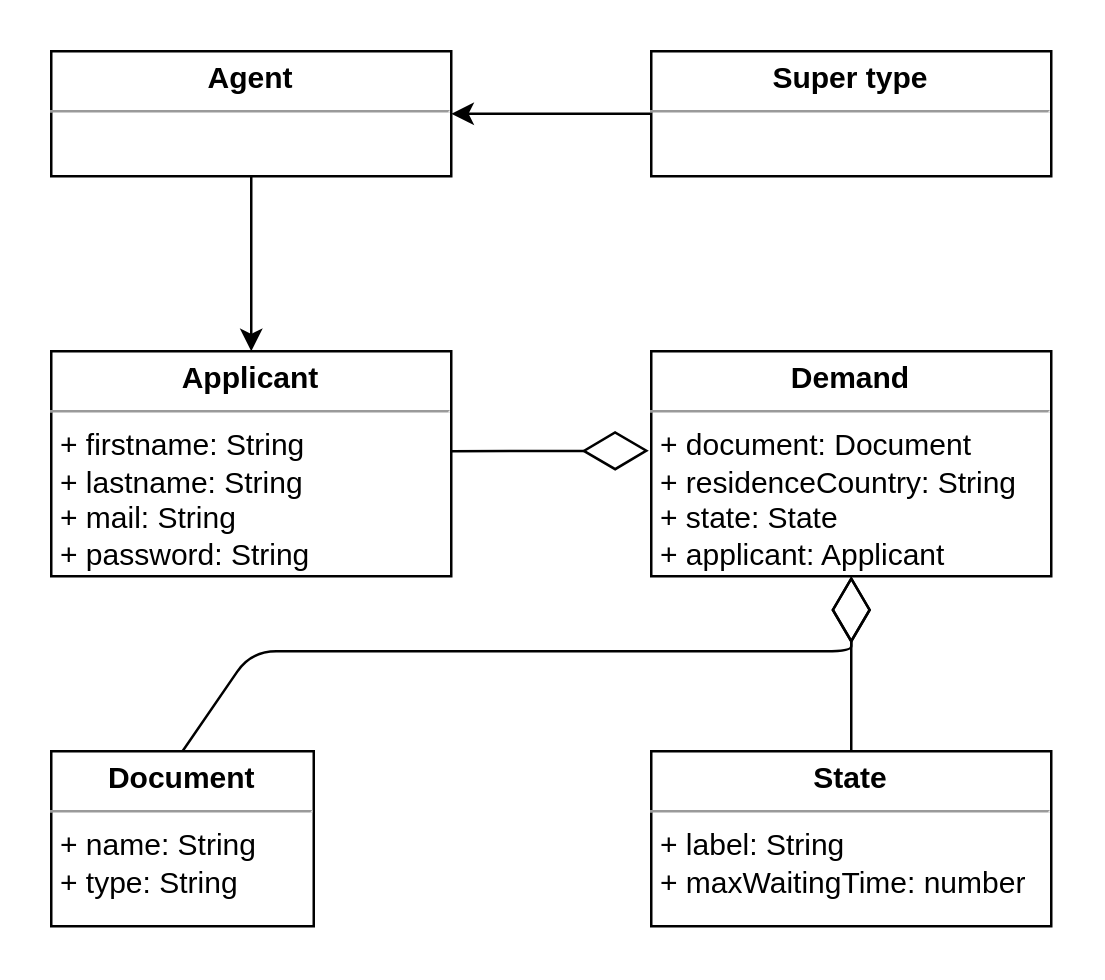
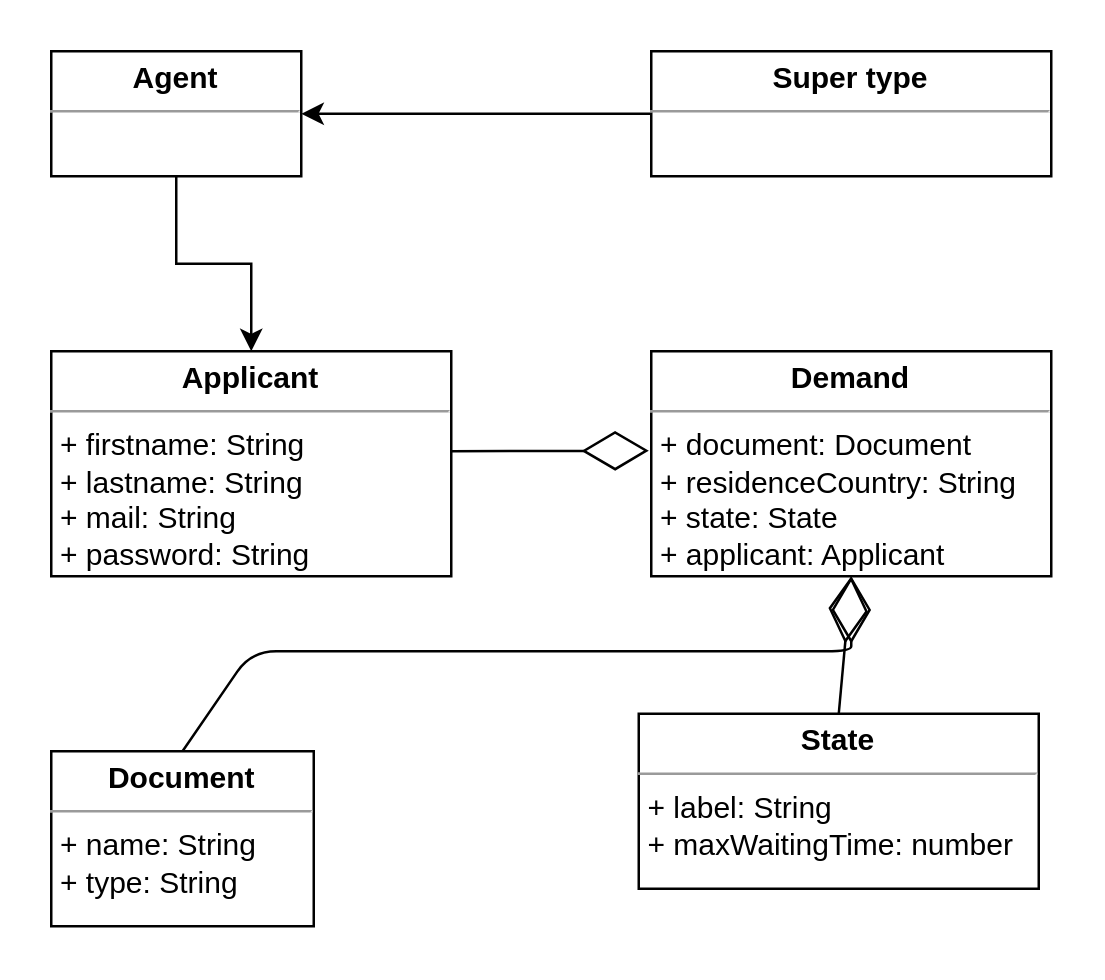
(251, 114) -> (176, 114)
(851, 839) -> (839, 801)
